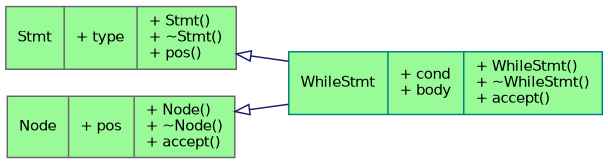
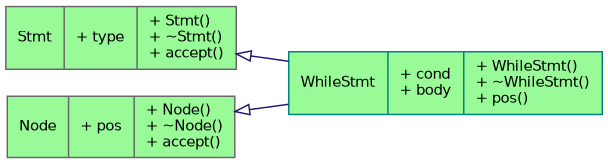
(176, 53) -> (187, 53)
(513, 98) -> (502, 98)
